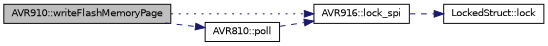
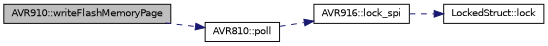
(238, 14) -> none
